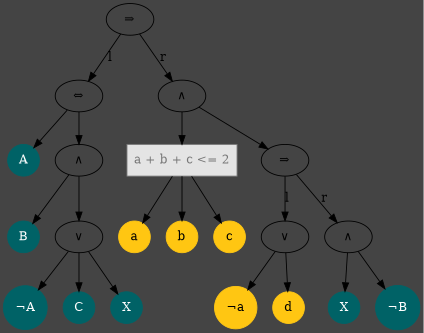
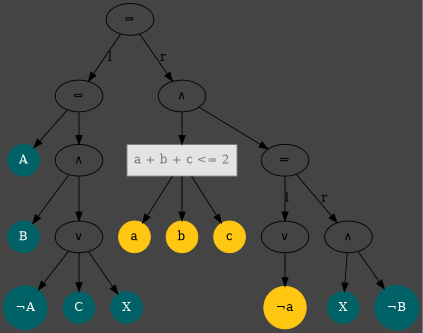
(289, 308) -> none
